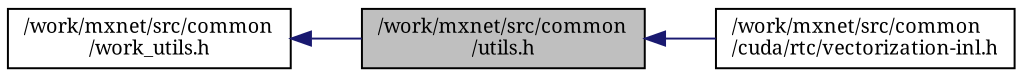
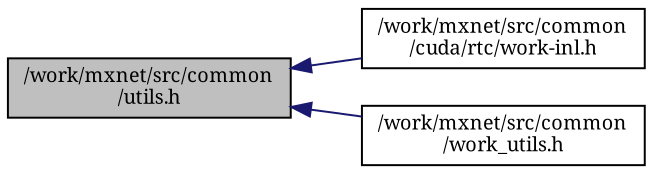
(337, 39) -> (336, 113)
(865, 39) -> (503, 39)
